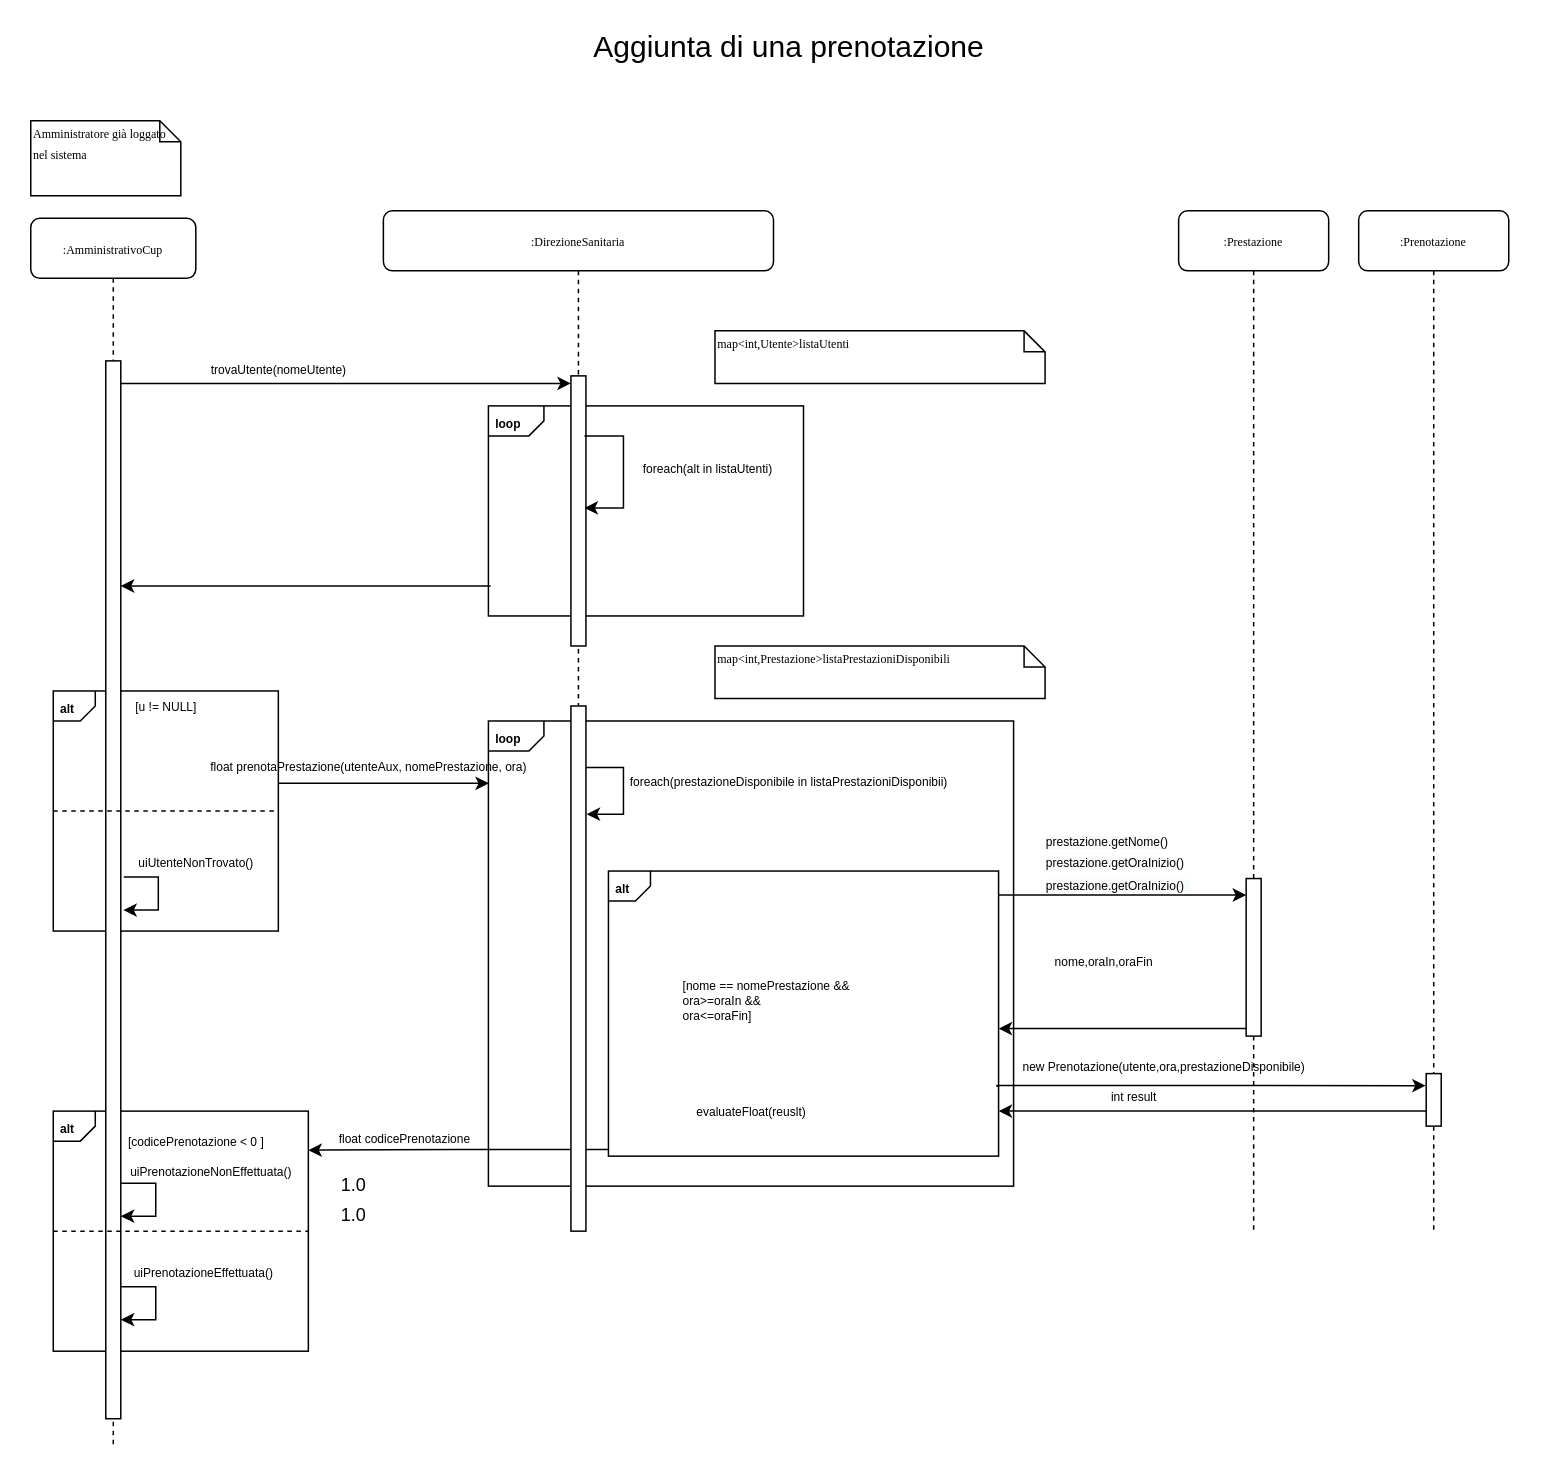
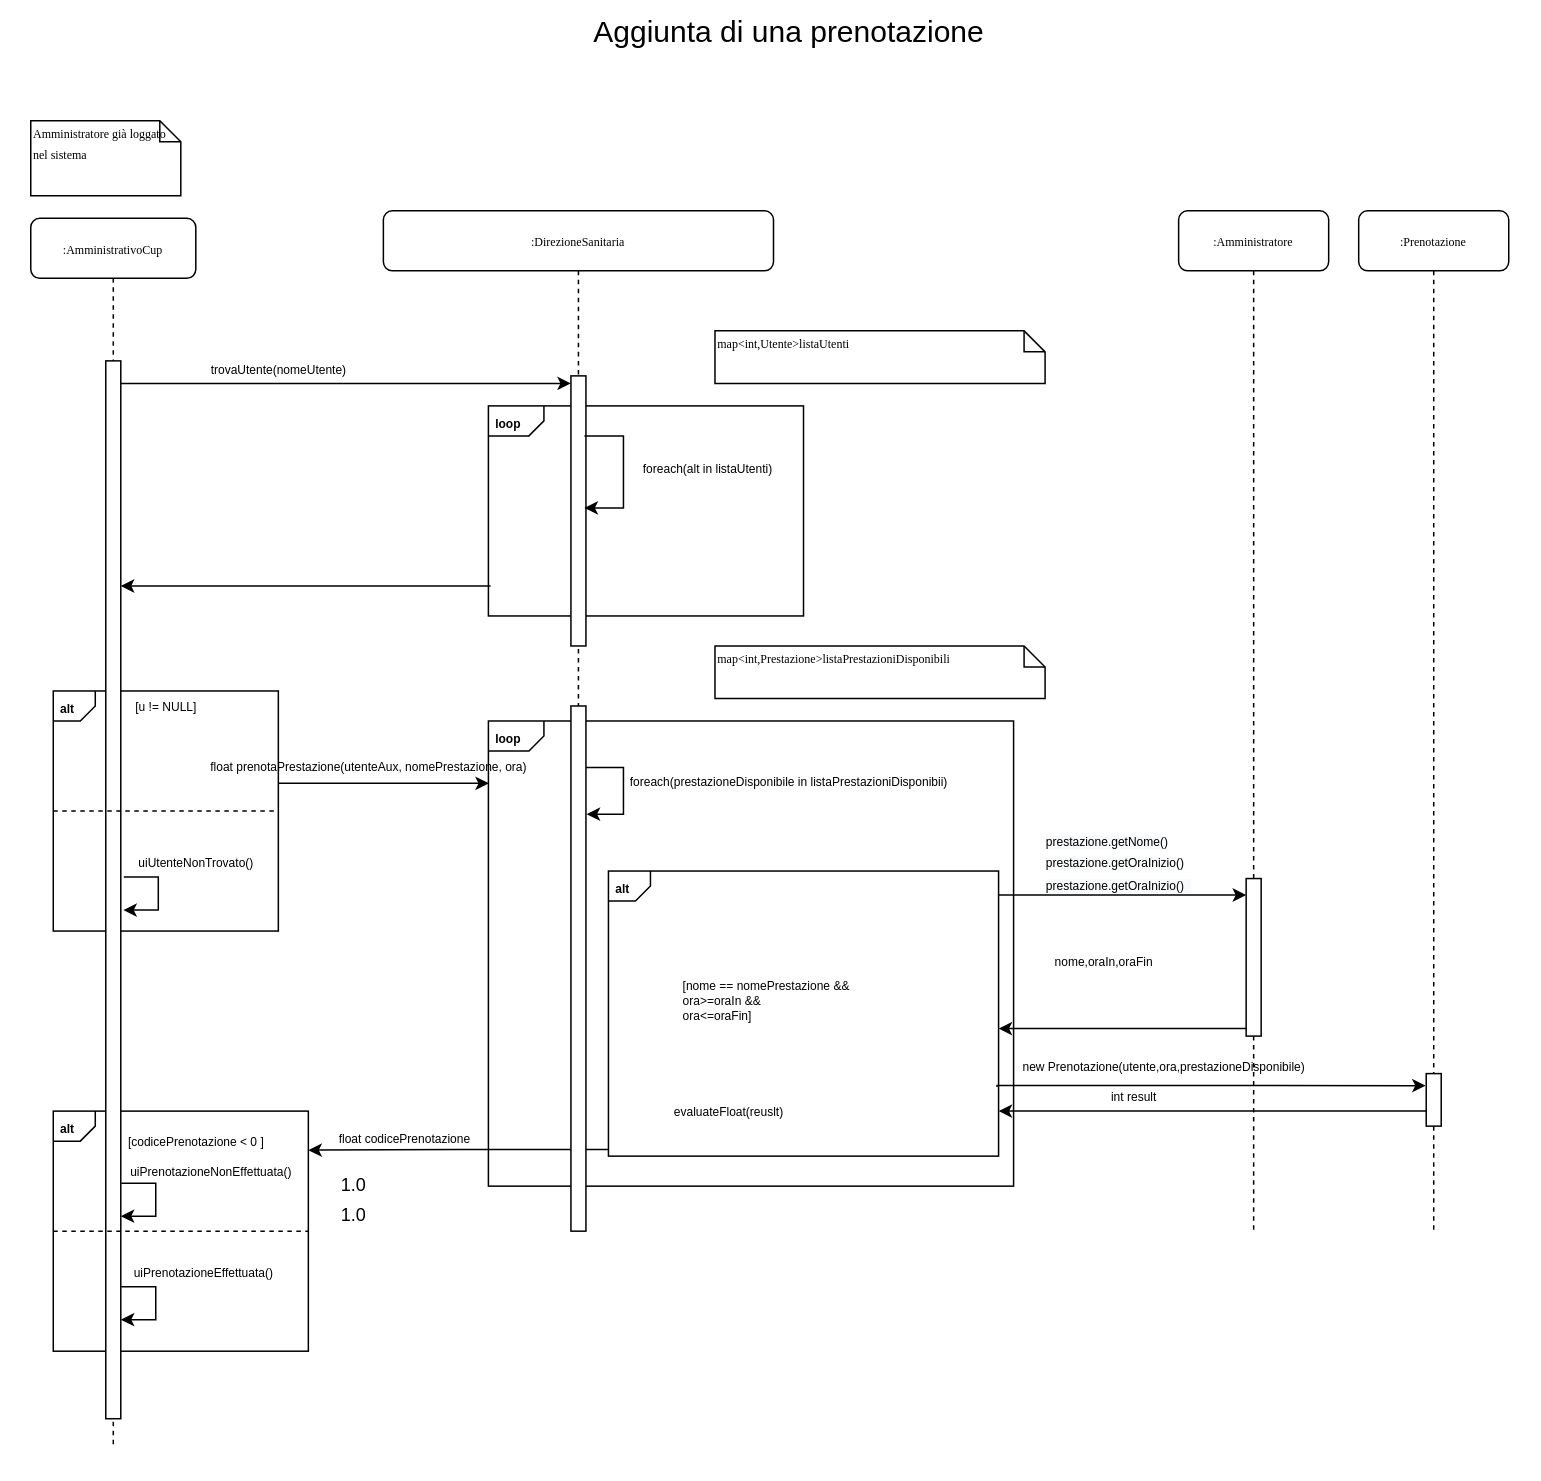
(788, 46) -> (788, 31)
(1253, 241) -> (1253, 241)
(751, 1111) -> (728, 1111)
